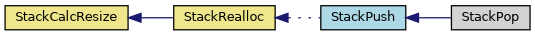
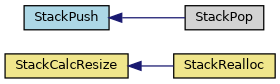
(304, 18) -> none
